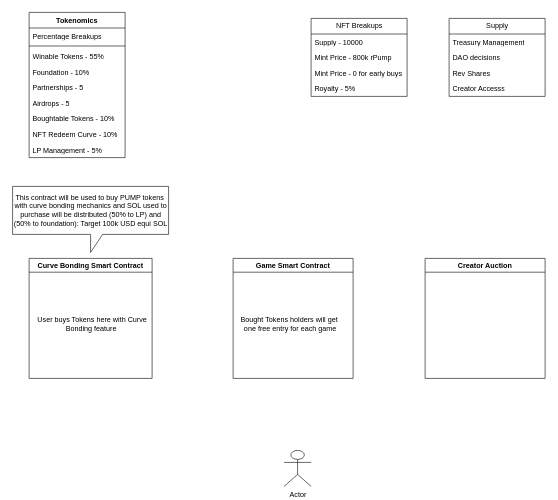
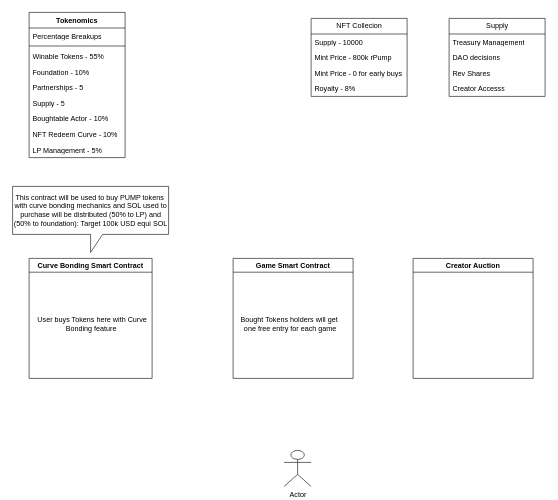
(359, 26) -> (359, 26)
(336, 89) -> (336, 89)
(54, 104) -> (50, 104)
(75, 119) -> (73, 119)
(485, 318) -> (473, 318)
